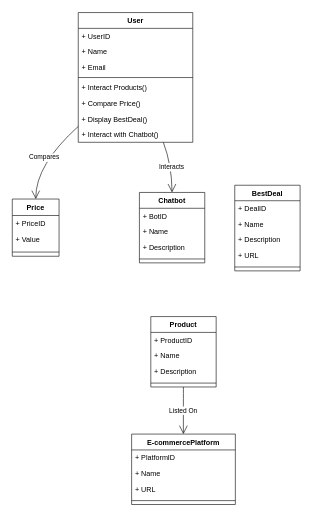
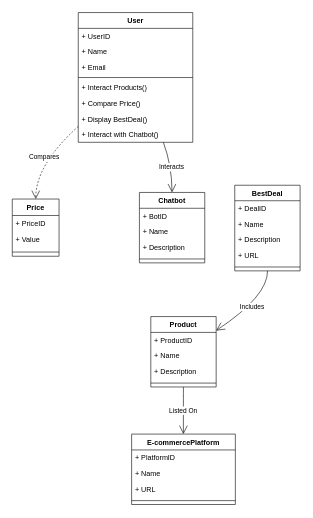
(40, 177) -> (40, 177)
none -> (249, 305)
